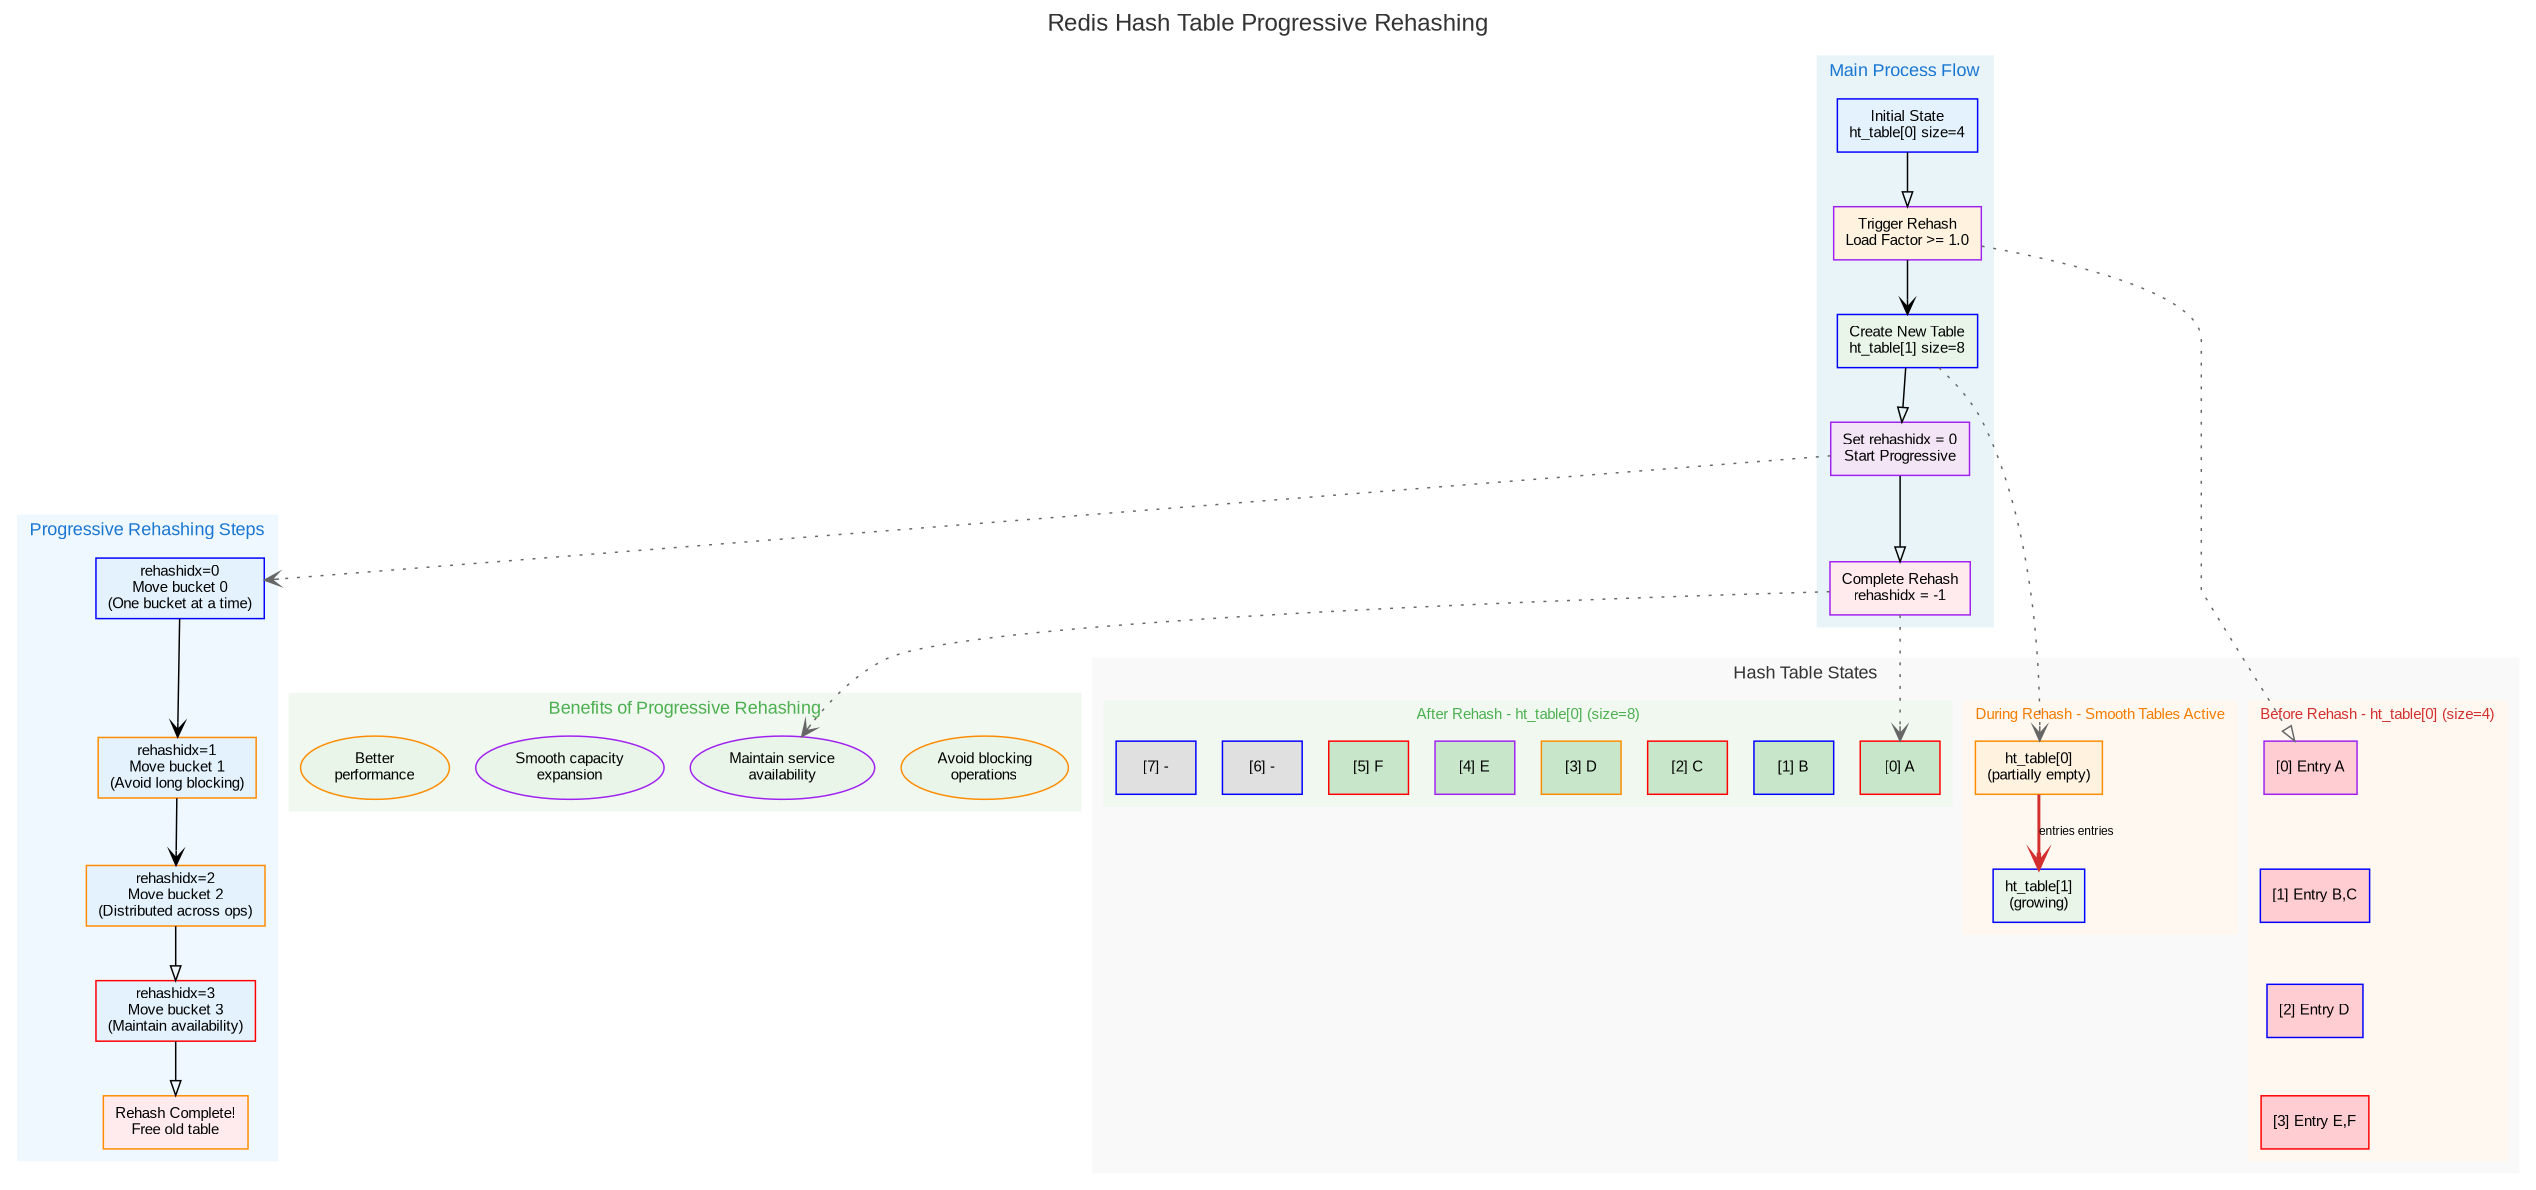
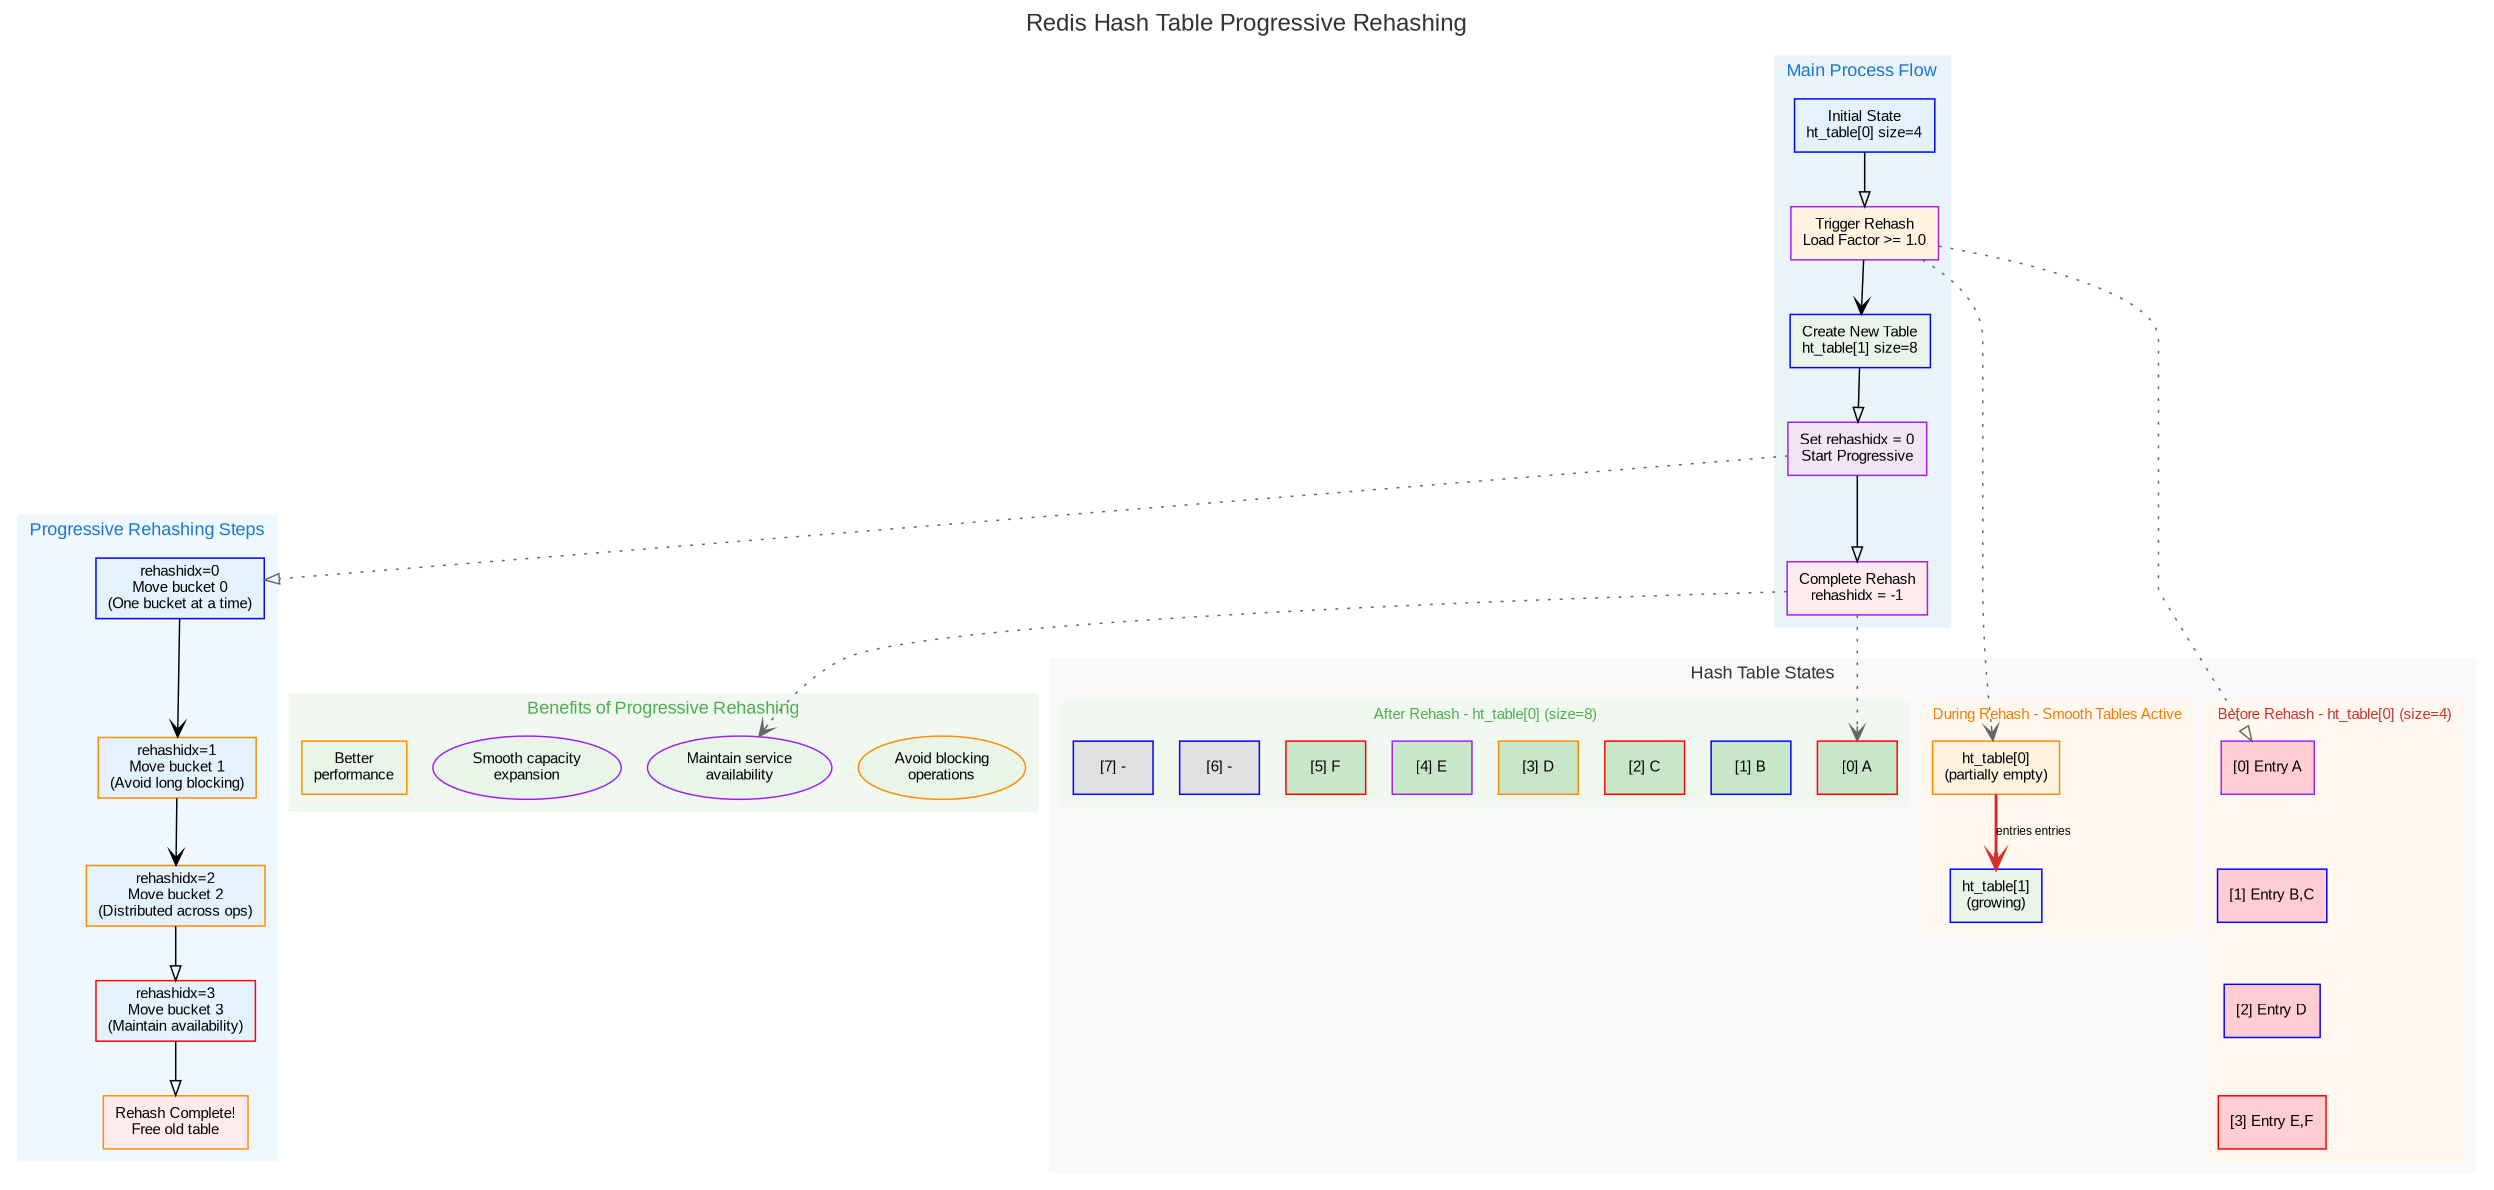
(1055, 517) -> (1034, 517)
(2021, 536) -> (1983, 480)
(375, 768) -> (354, 768)
